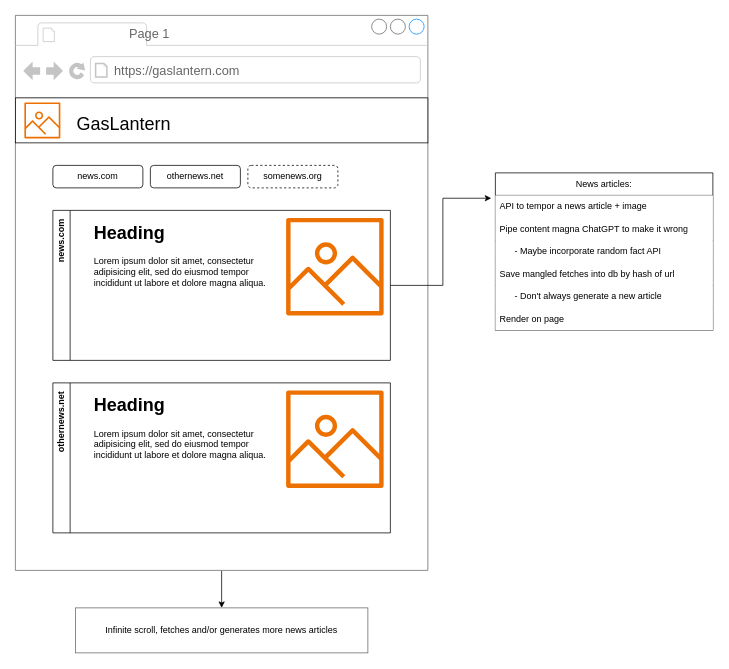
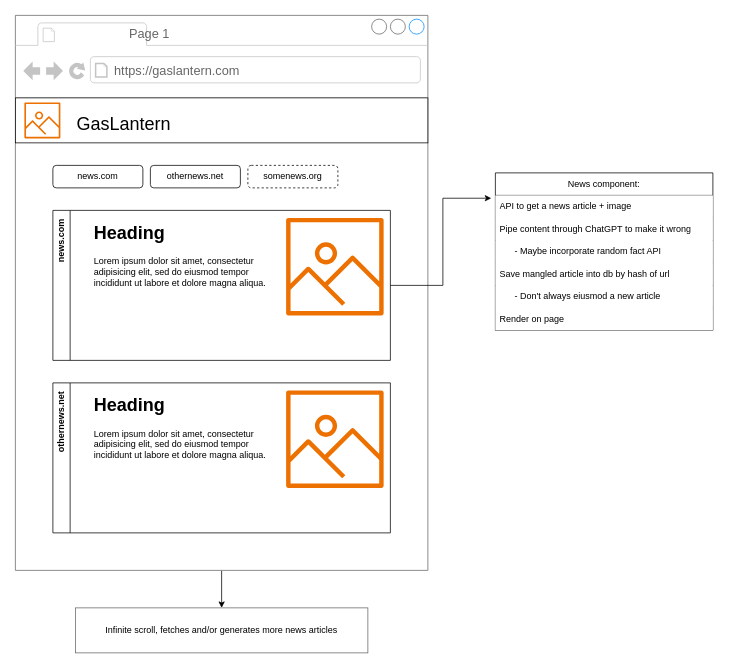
(604, 184) -> (604, 184)
(579, 207) -> (571, 207)
(598, 229) -> (603, 229)
(595, 274) -> (593, 274)
(581, 297) -> (578, 297)
